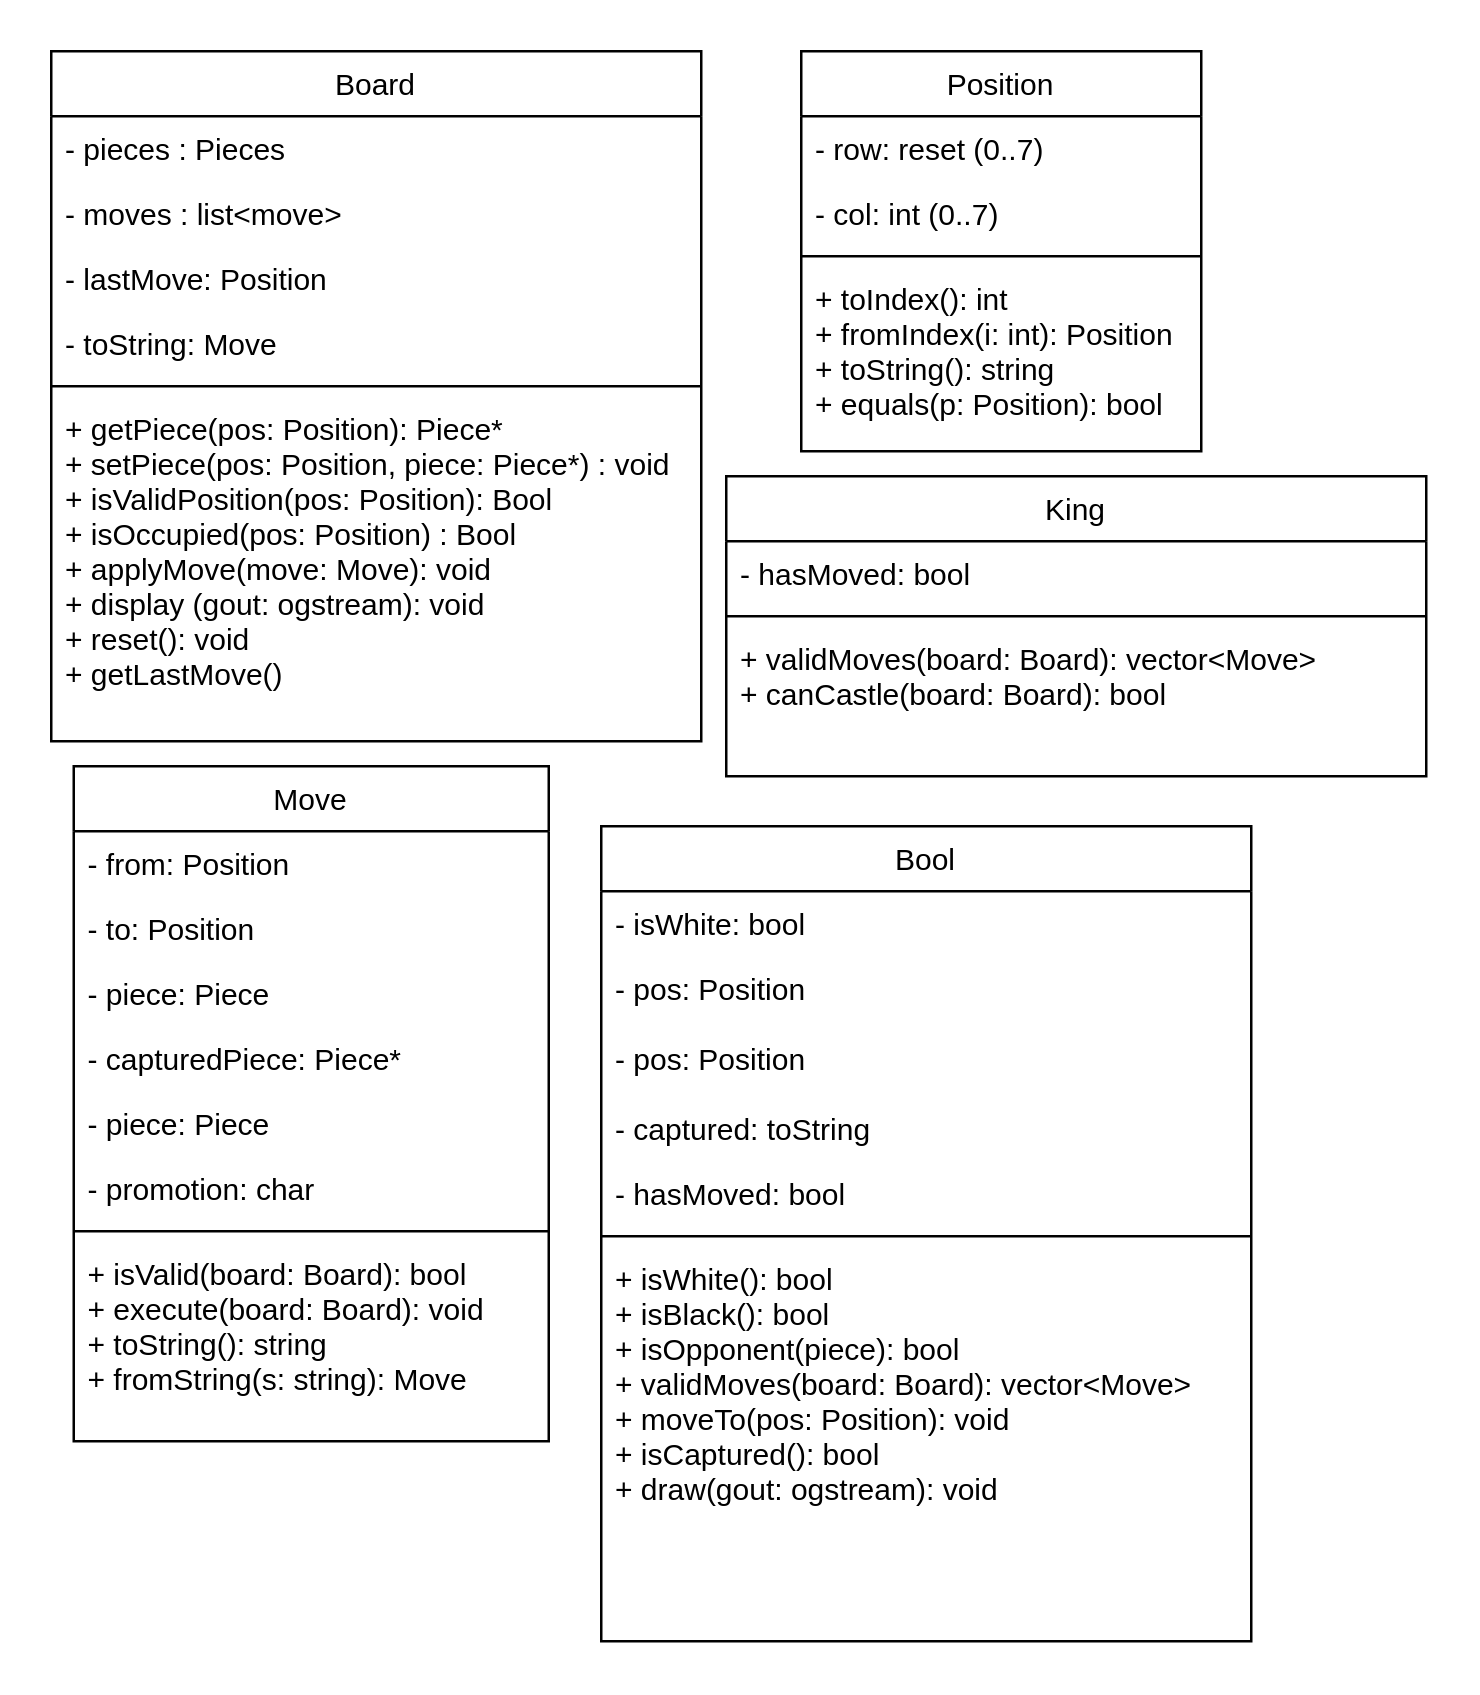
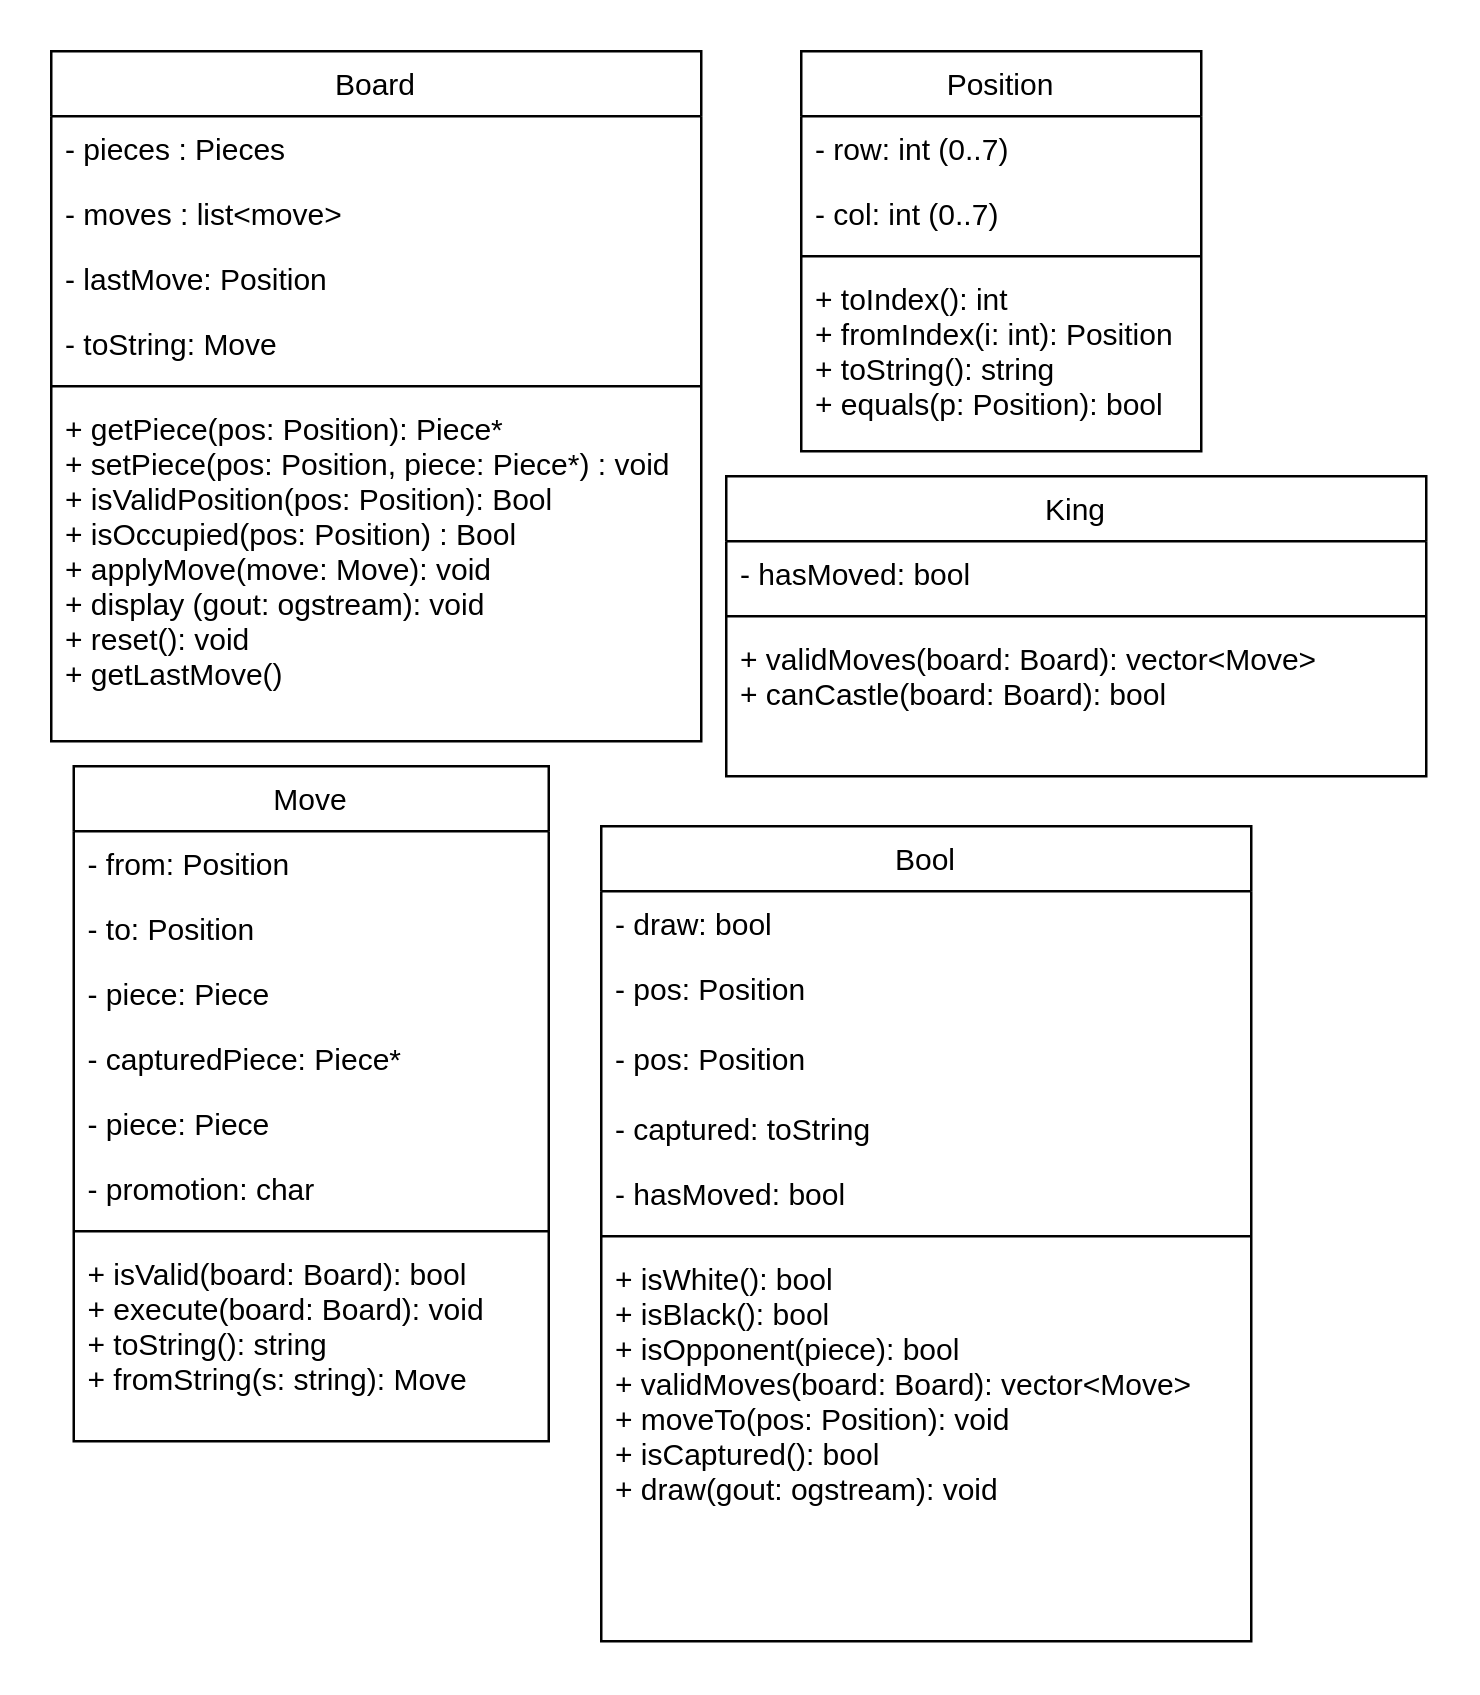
(951, 150) -> (931, 150)
(718, 925) -> (700, 925)
